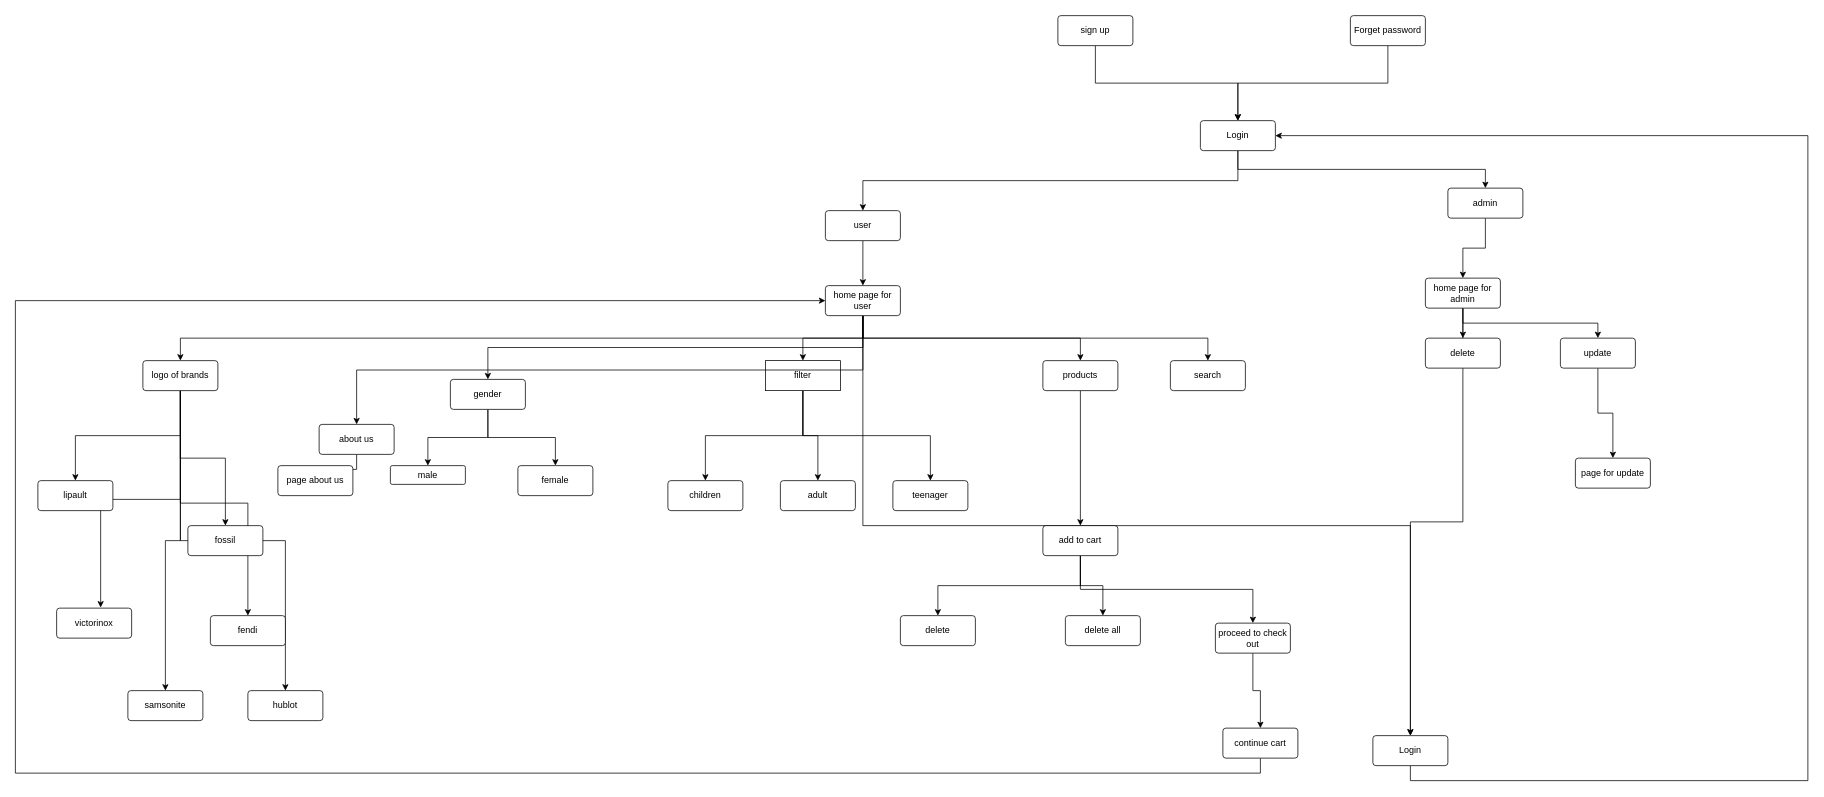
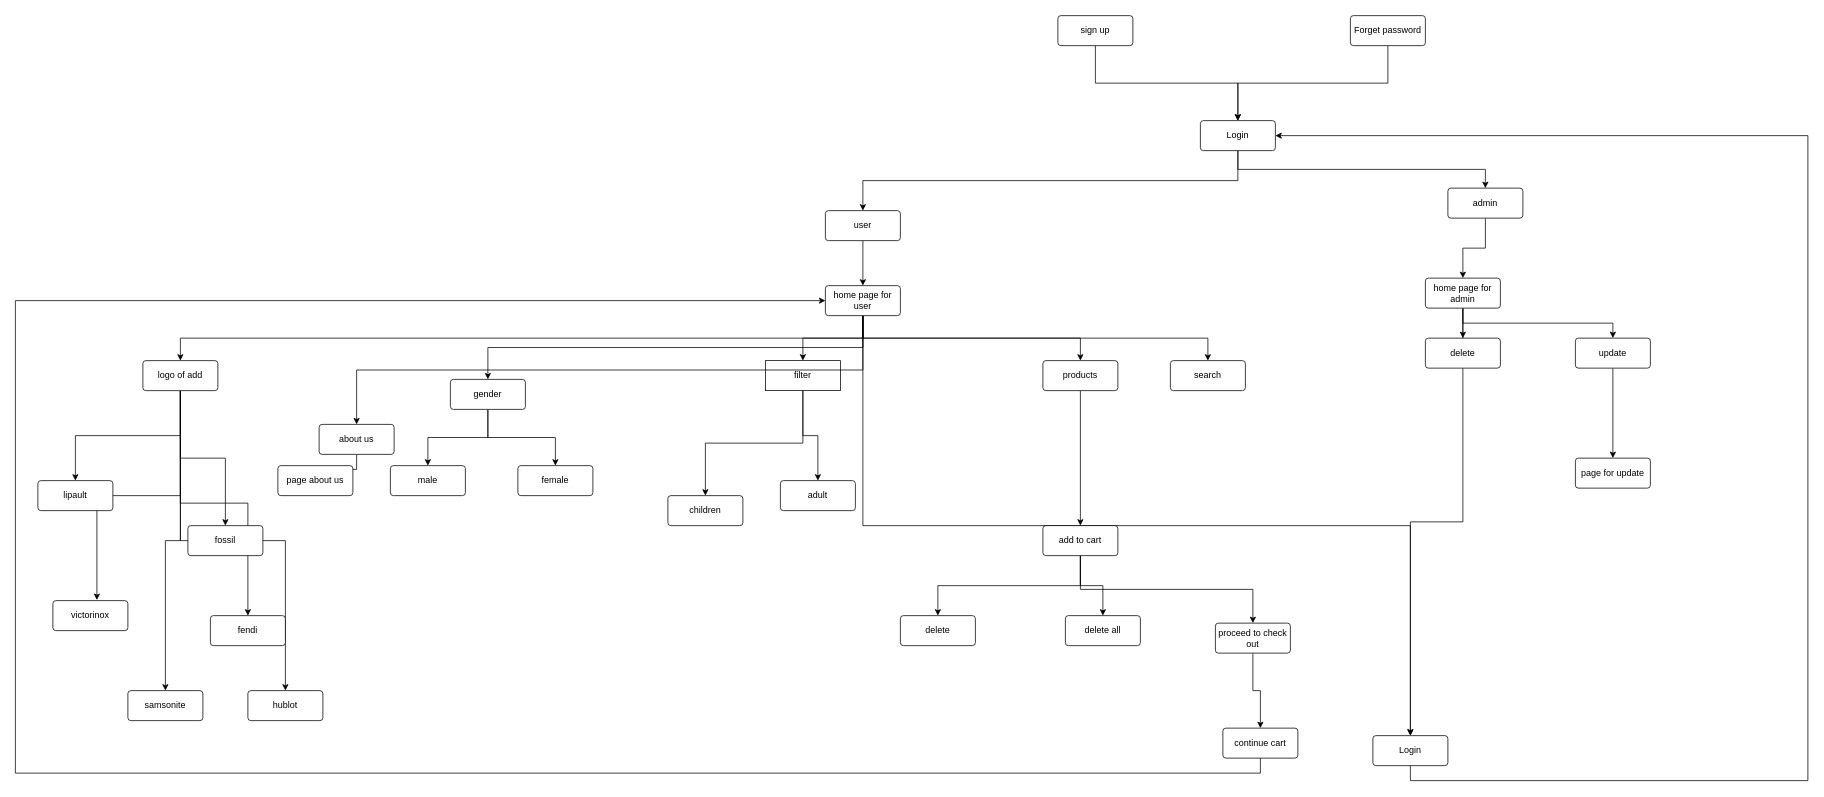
(1598, 353) -> (1613, 353)
(180, 375) -> (180, 375)
(894, 435) -> none
(428, 475) -> (428, 480)
(705, 495) -> (705, 510)
(930, 495) -> none
(94, 623) -> (90, 615)
